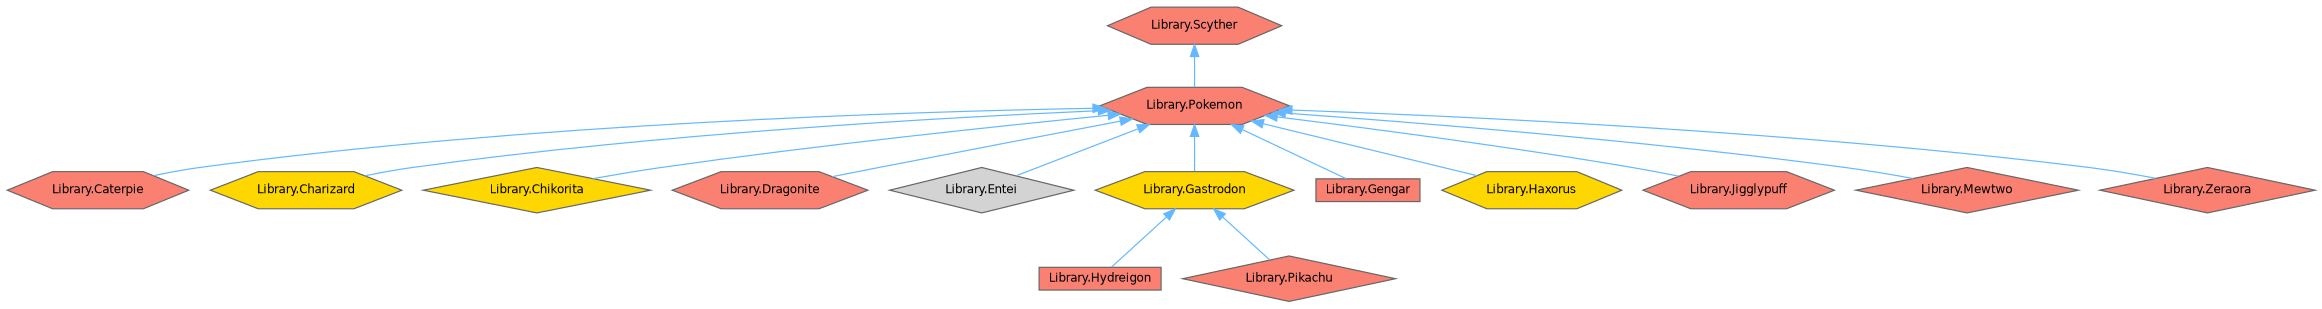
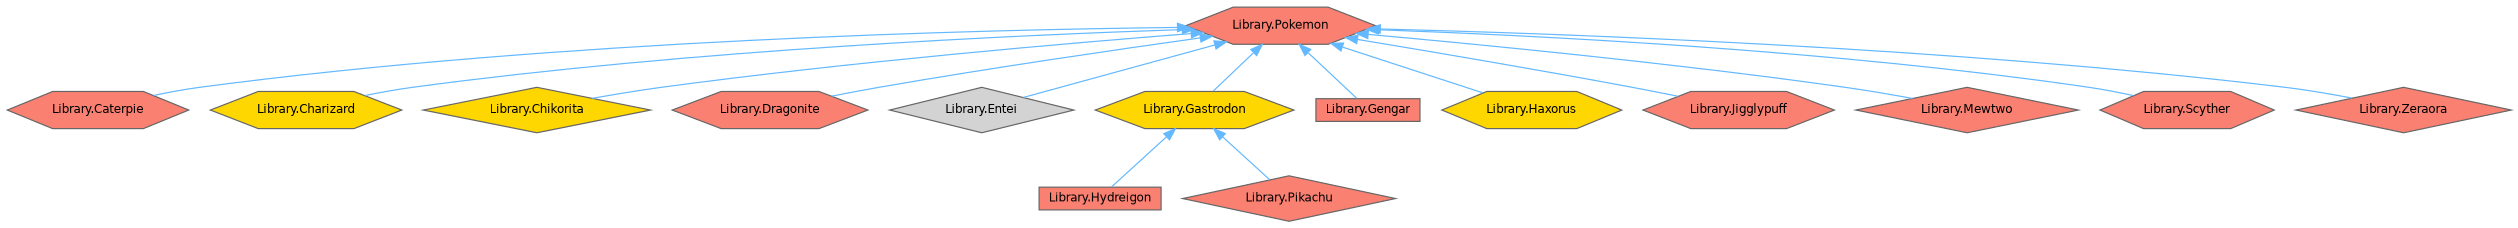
(1195, 72) -> (1757, 51)
